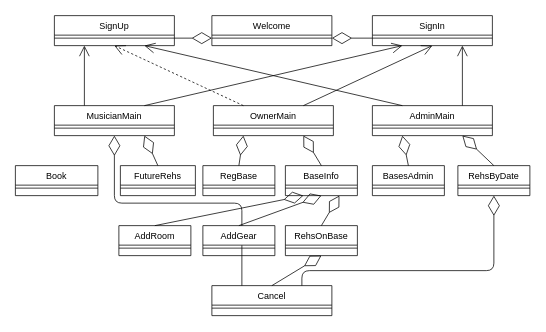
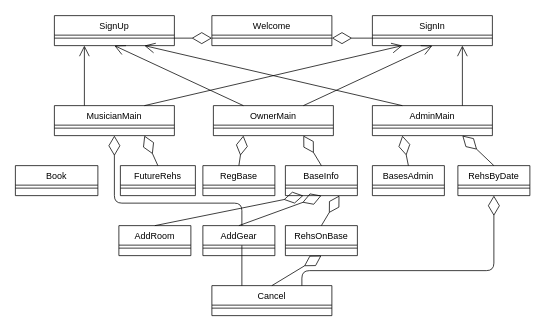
(180, 76) -> (180, 76)
